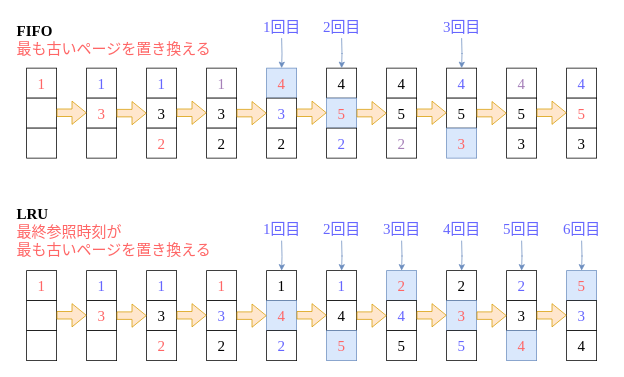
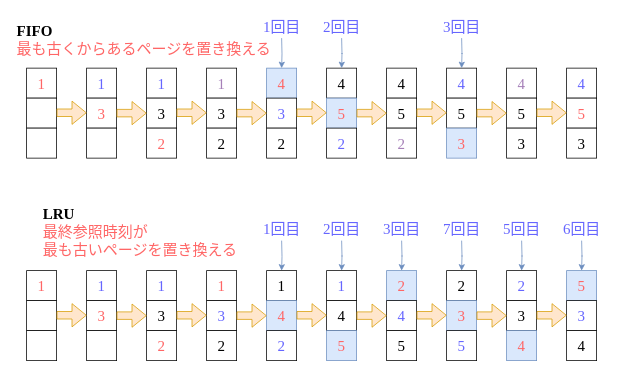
(114, 39) -> (144, 39)
(117, 229) -> (143, 229)
(462, 229) -> (462, 229)
